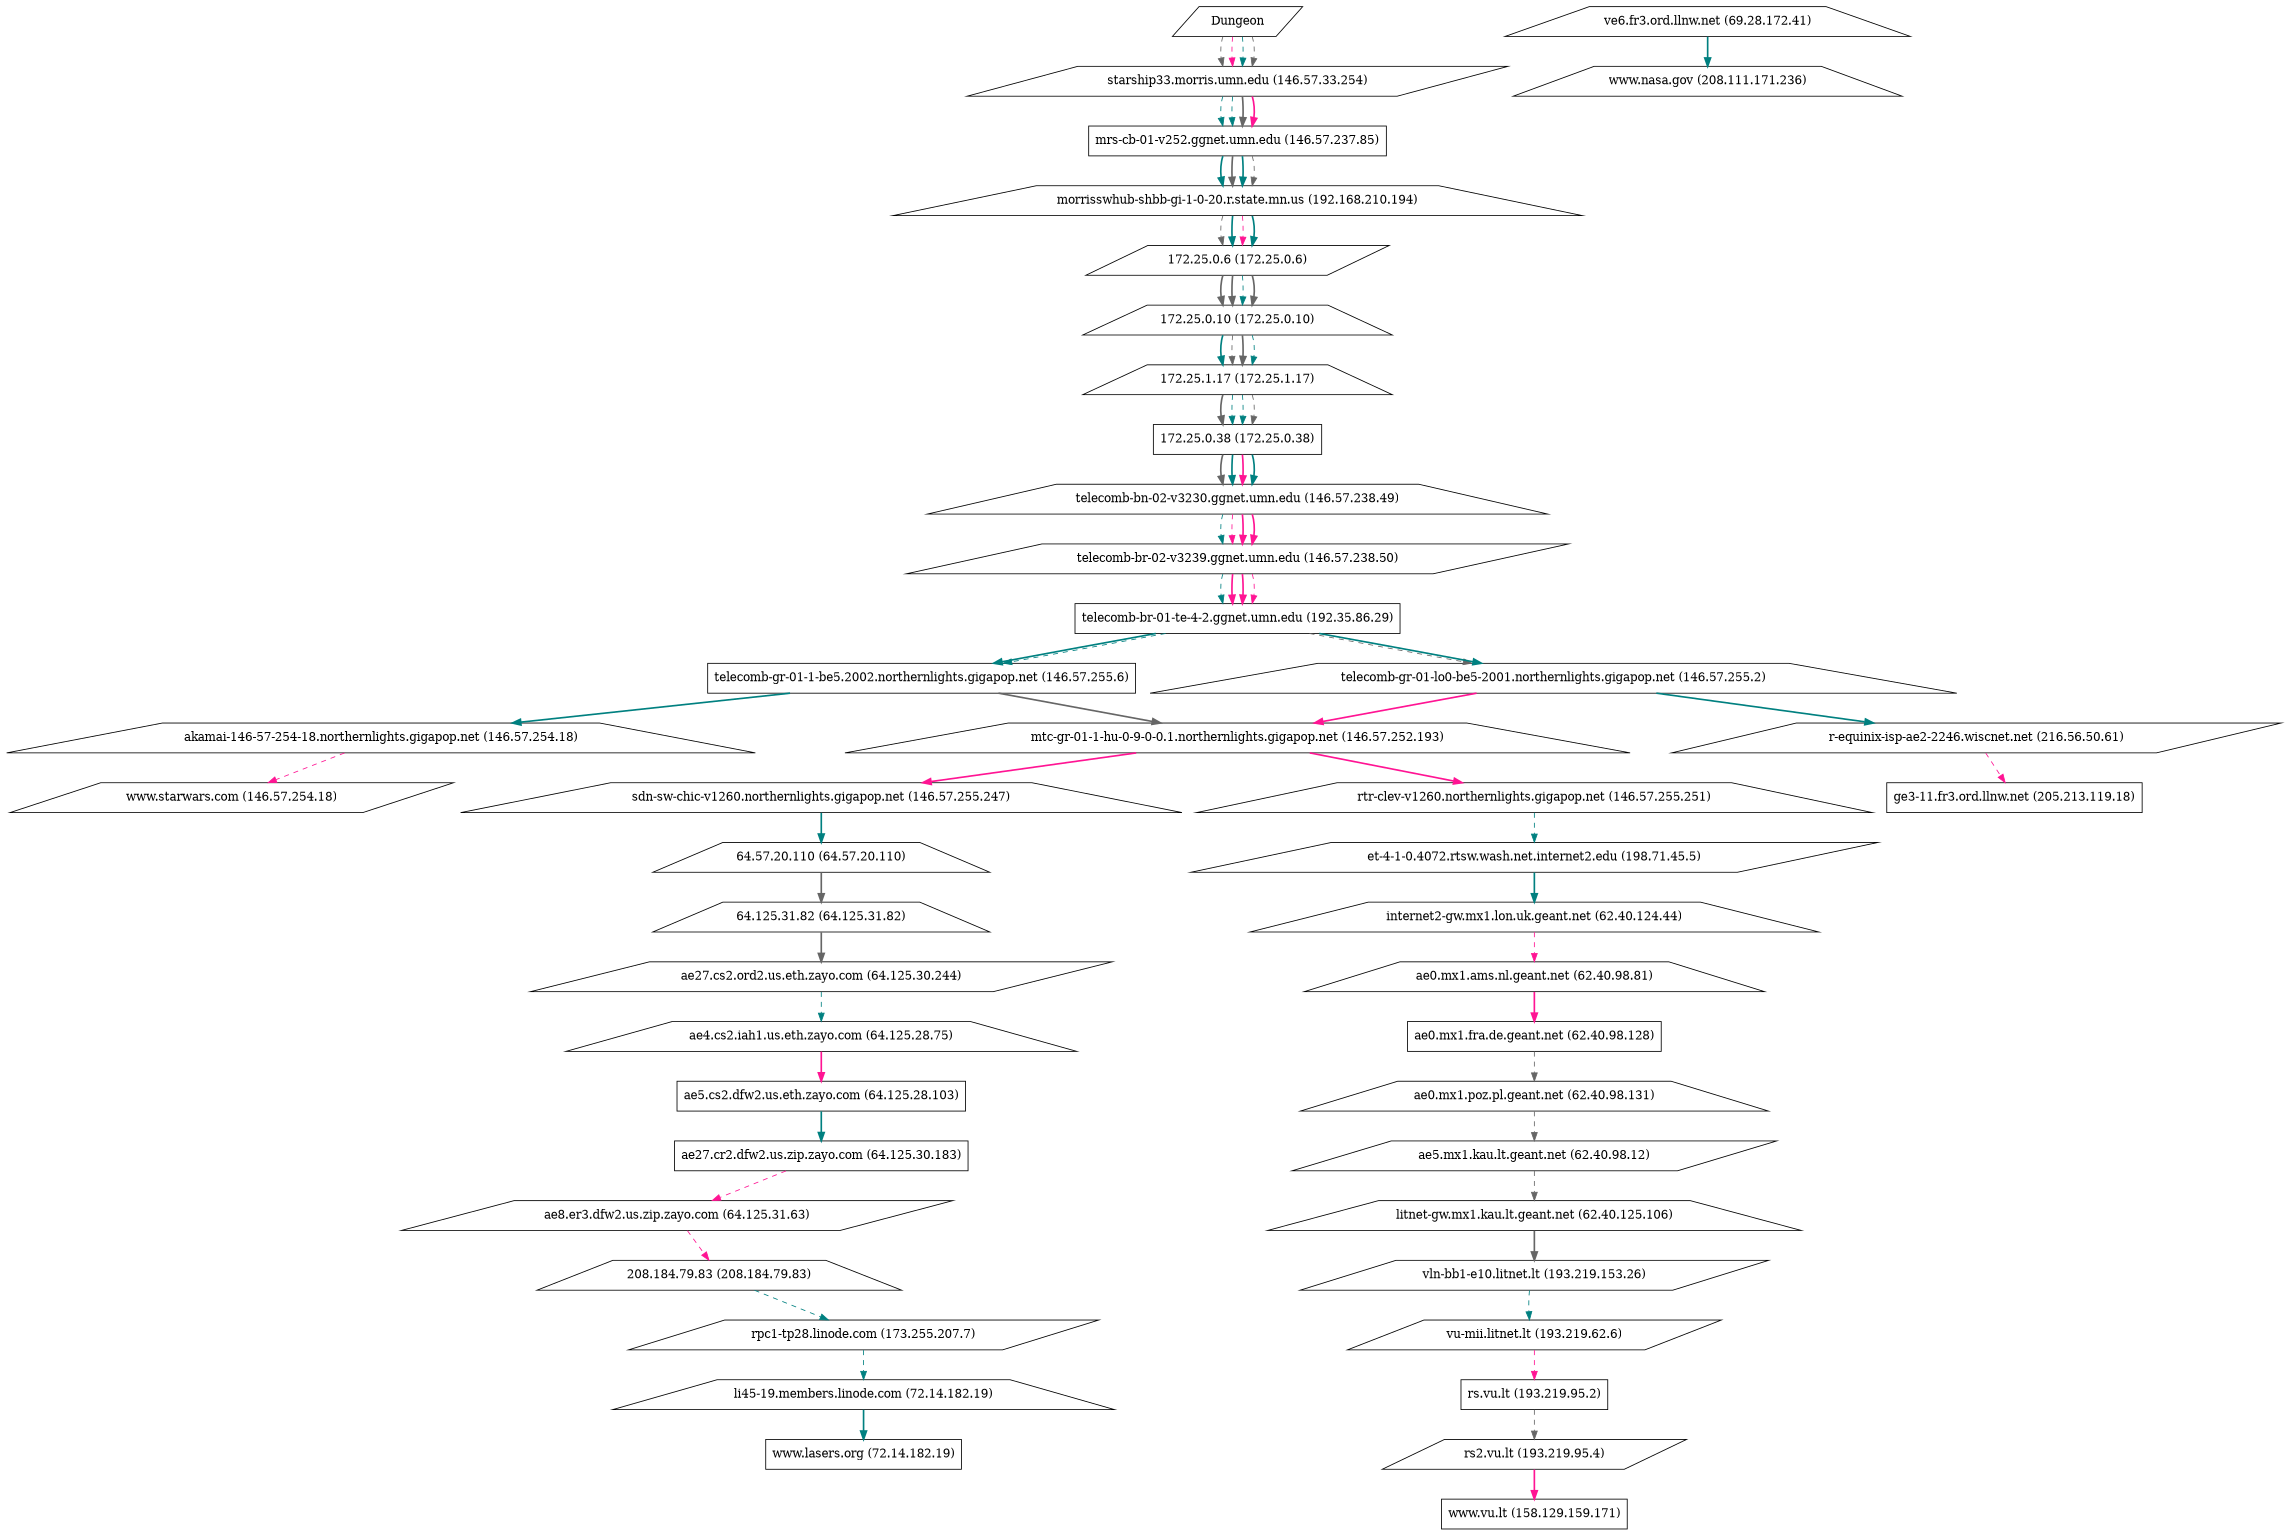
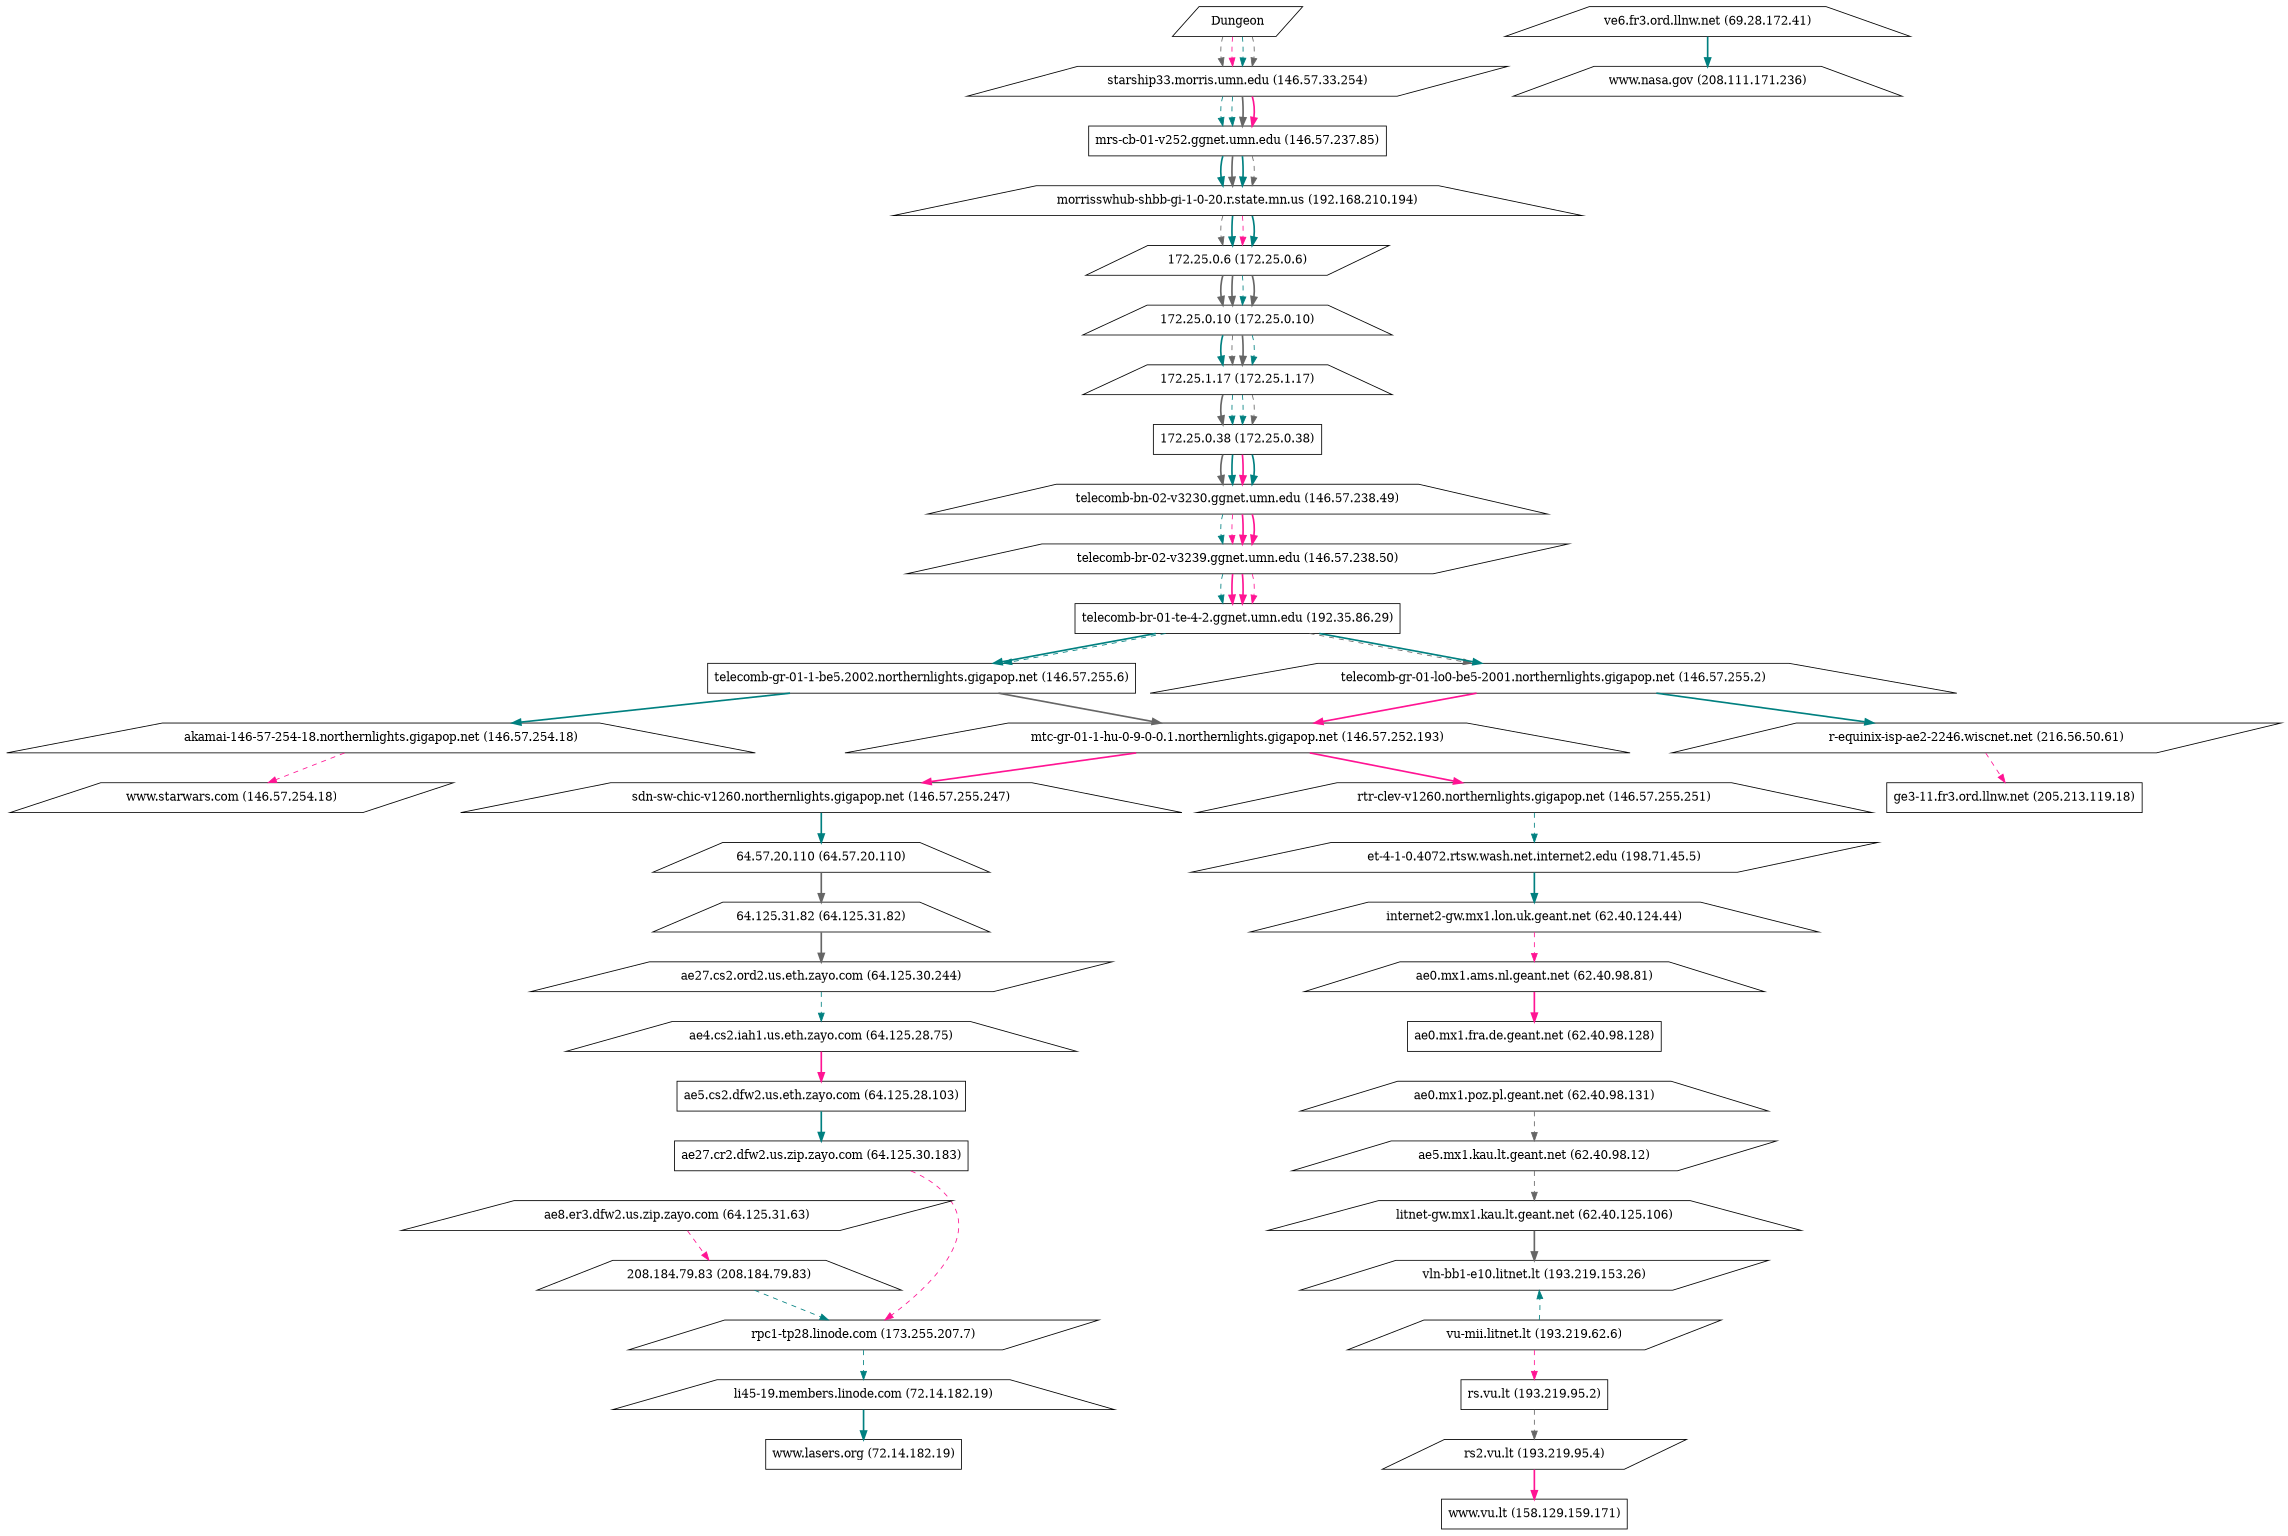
(1534, 1062) -> none
(753, 1184) -> (955, 1244)
(1529, 1301) -> (1540, 1309)
